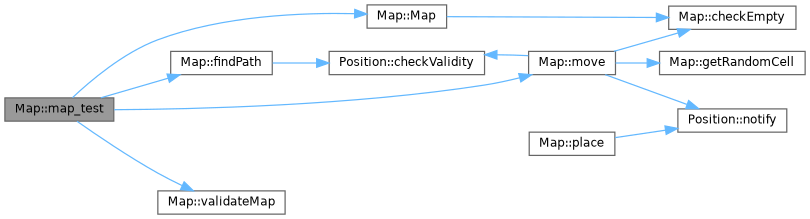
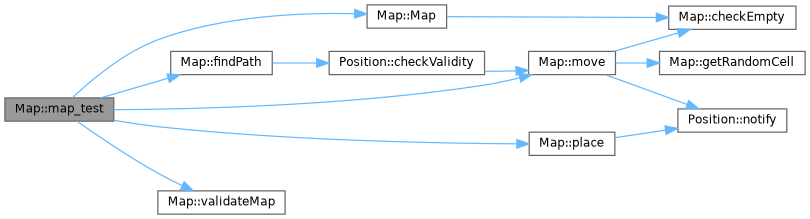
(513, 55) -> (500, 71)
none -> (315, 138)
